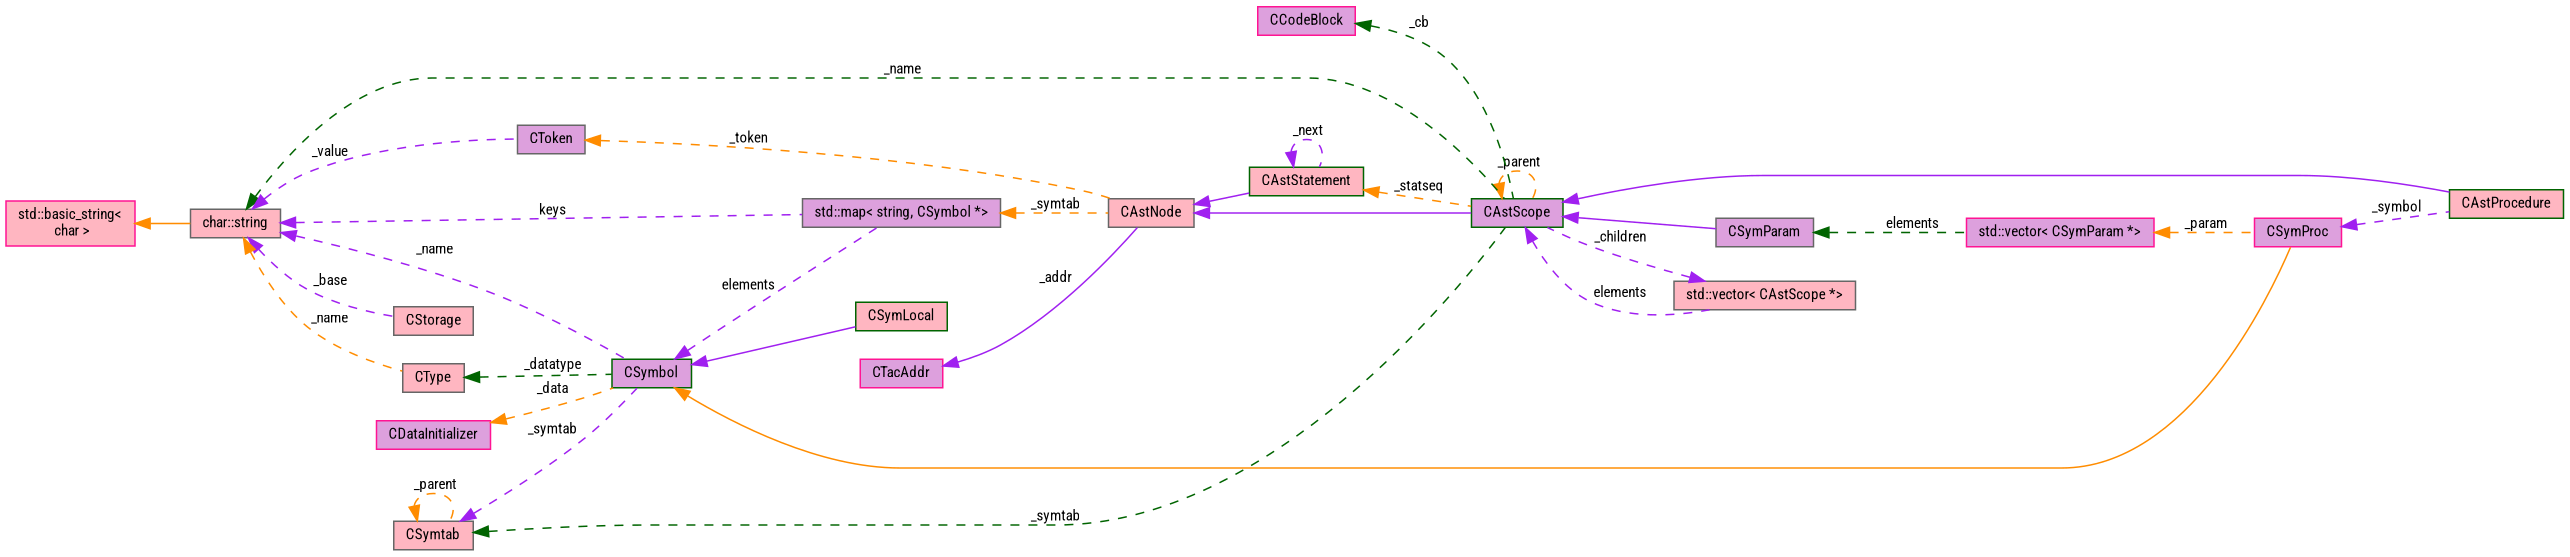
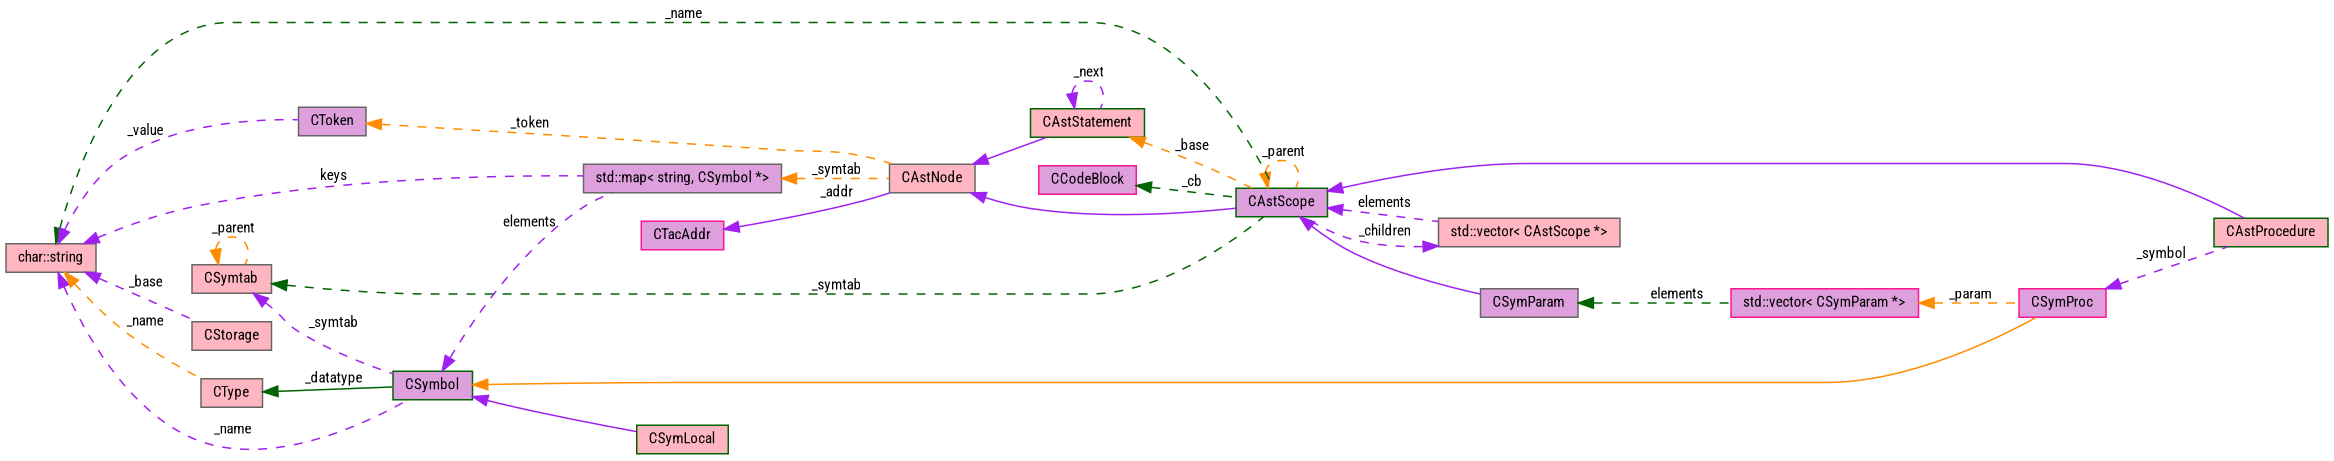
(1418, 187) -> (1190, 146)
(70, 224) -> none
(546, 376) -> (335, 389)
(434, 435) -> none
